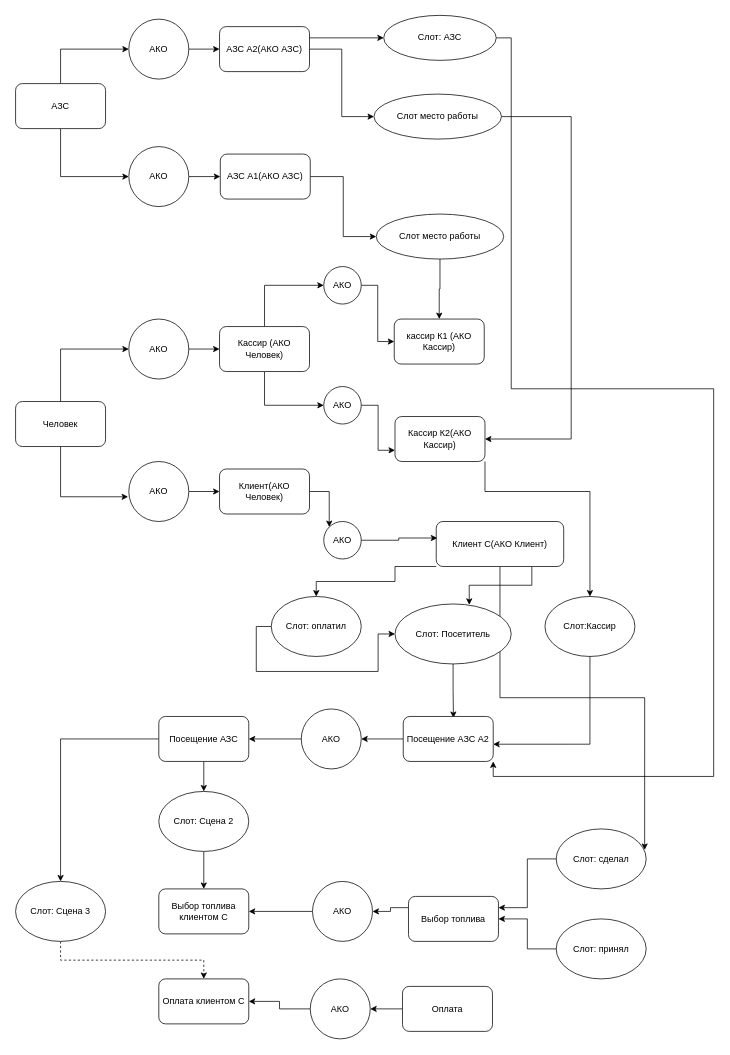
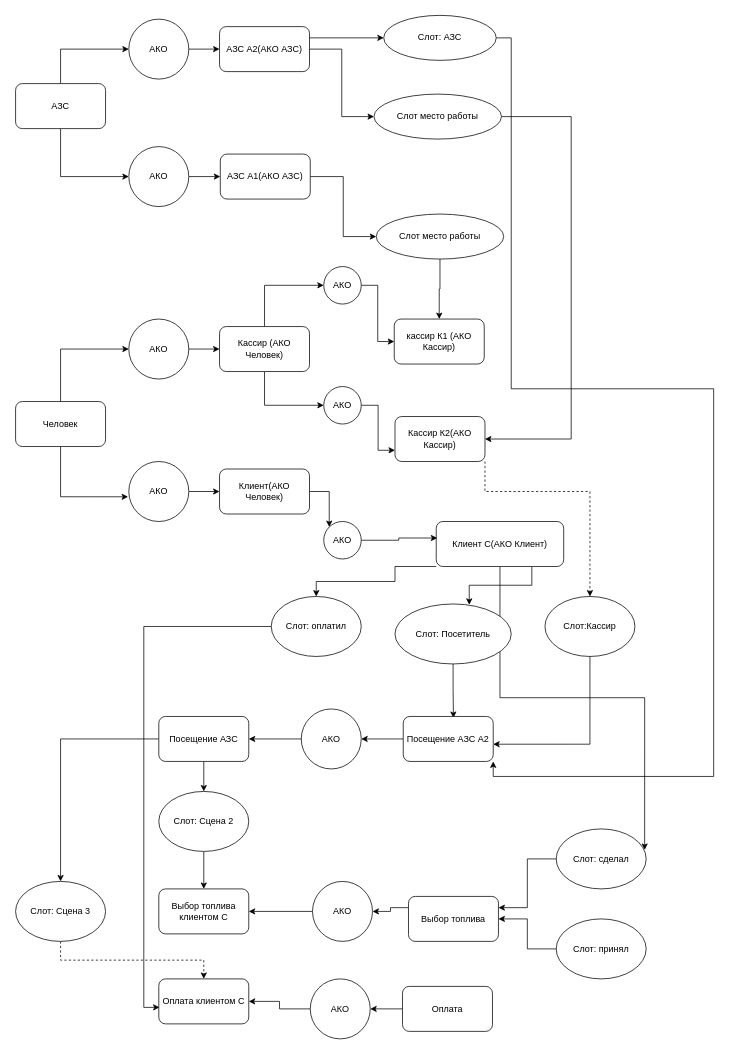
(585, 492) -> (585, 492)
(294, 672) -> (144, 765)
